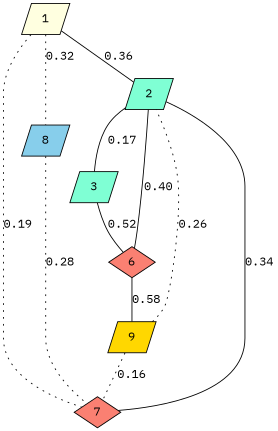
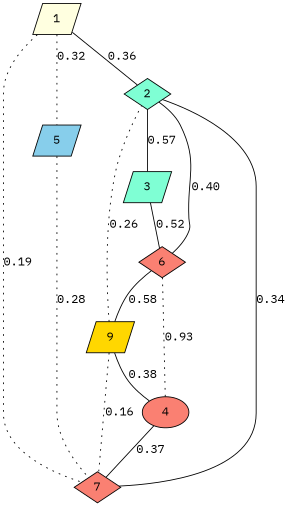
(149, 94) -> (147, 94)
(46, 141) -> (57, 141)
(122, 141) -> (162, 141)
none -> (166, 412)
